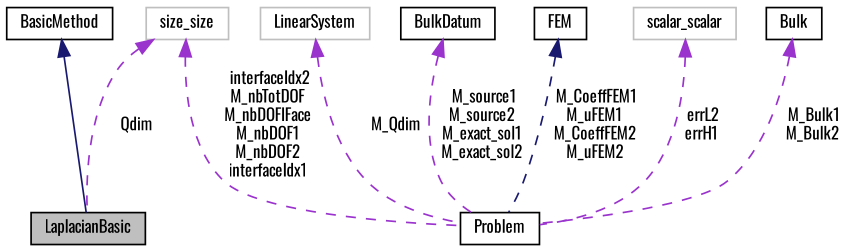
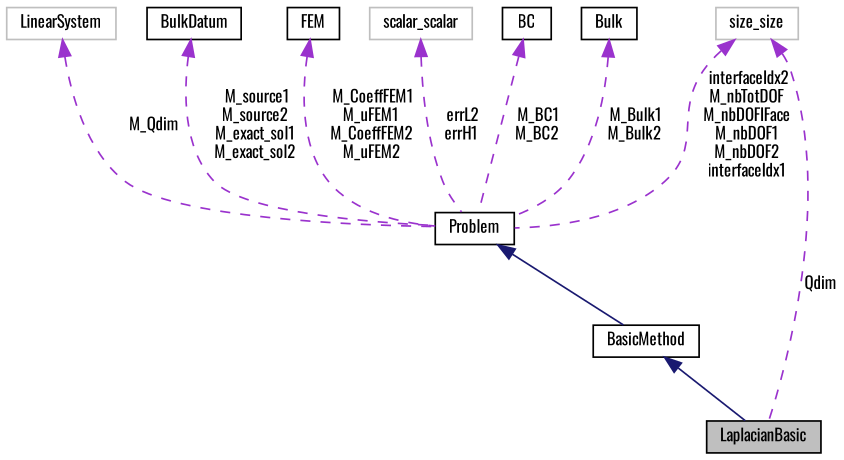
none -> (527, 24)
(538, 136) -> (325, 177)
none -> (568, 290)
